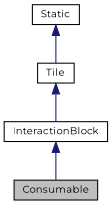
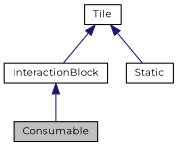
(56, 49) -> (130, 48)
